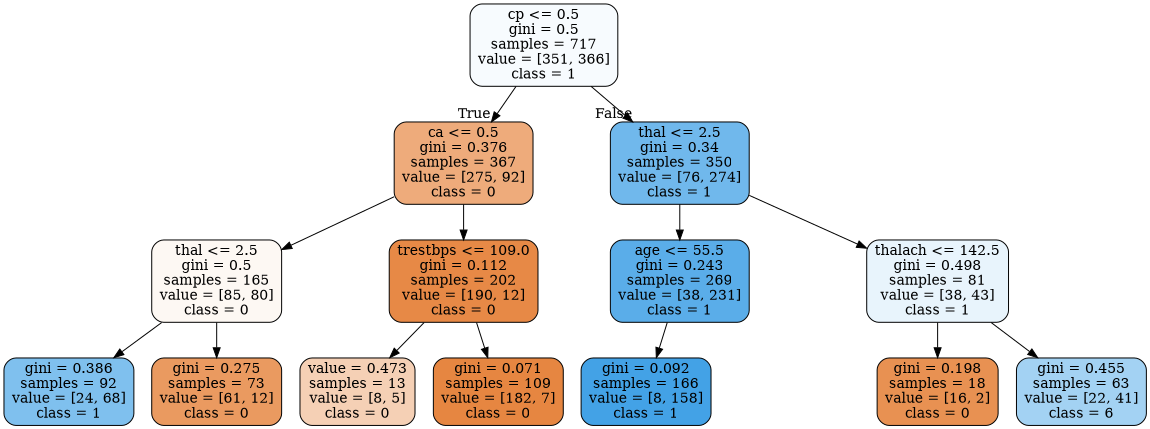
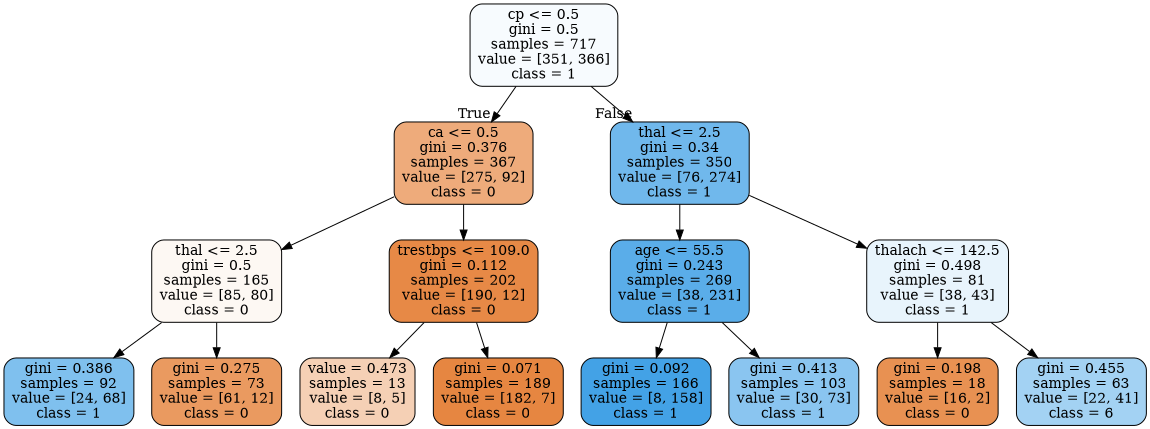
(498, 392) -> (498, 392)
none -> (794, 392)
